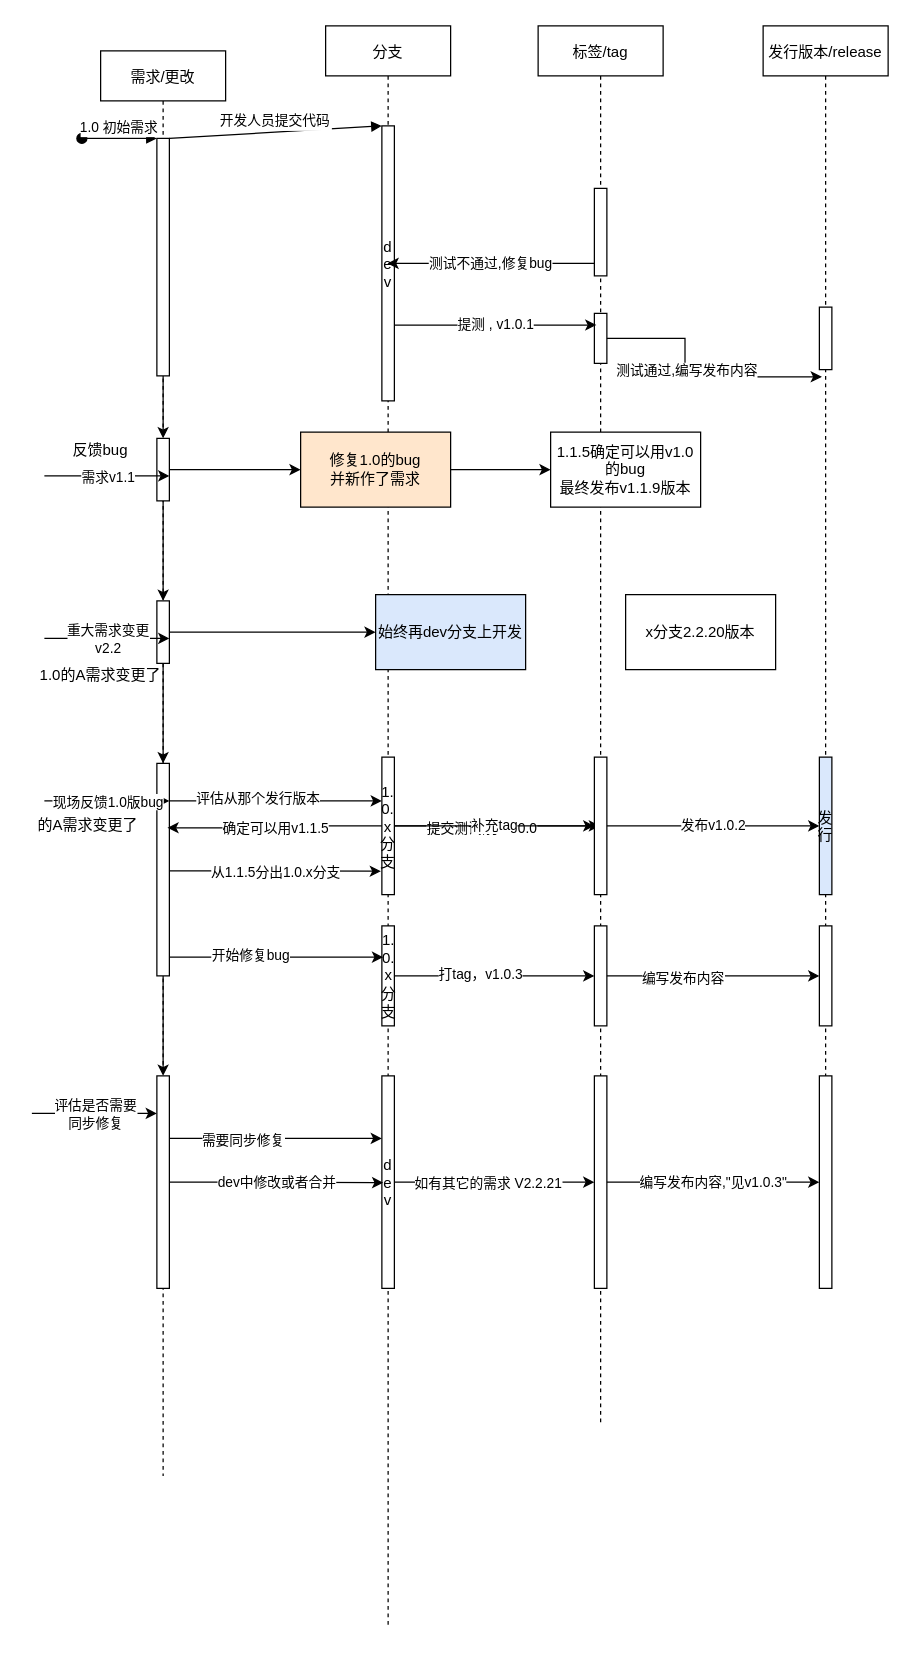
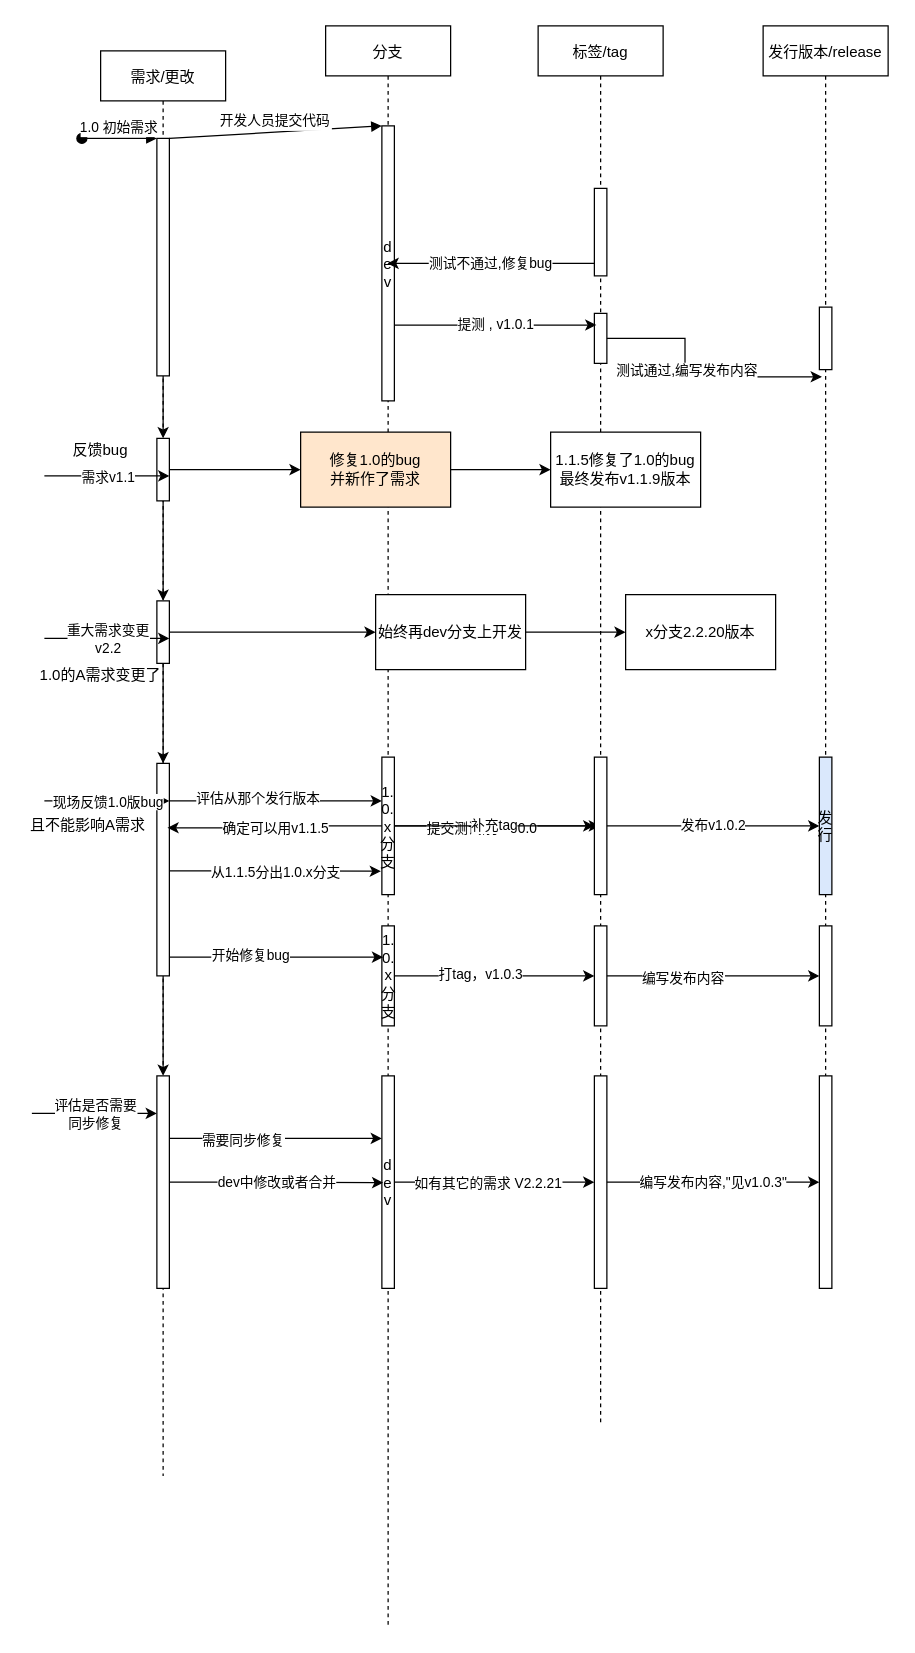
(626, 469) -> (626, 469)
(451, 632) -> (451, 632)
none -> (572, 632)
(88, 826) -> (88, 826)
